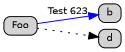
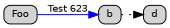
(63, 32) -> (127, 15)
